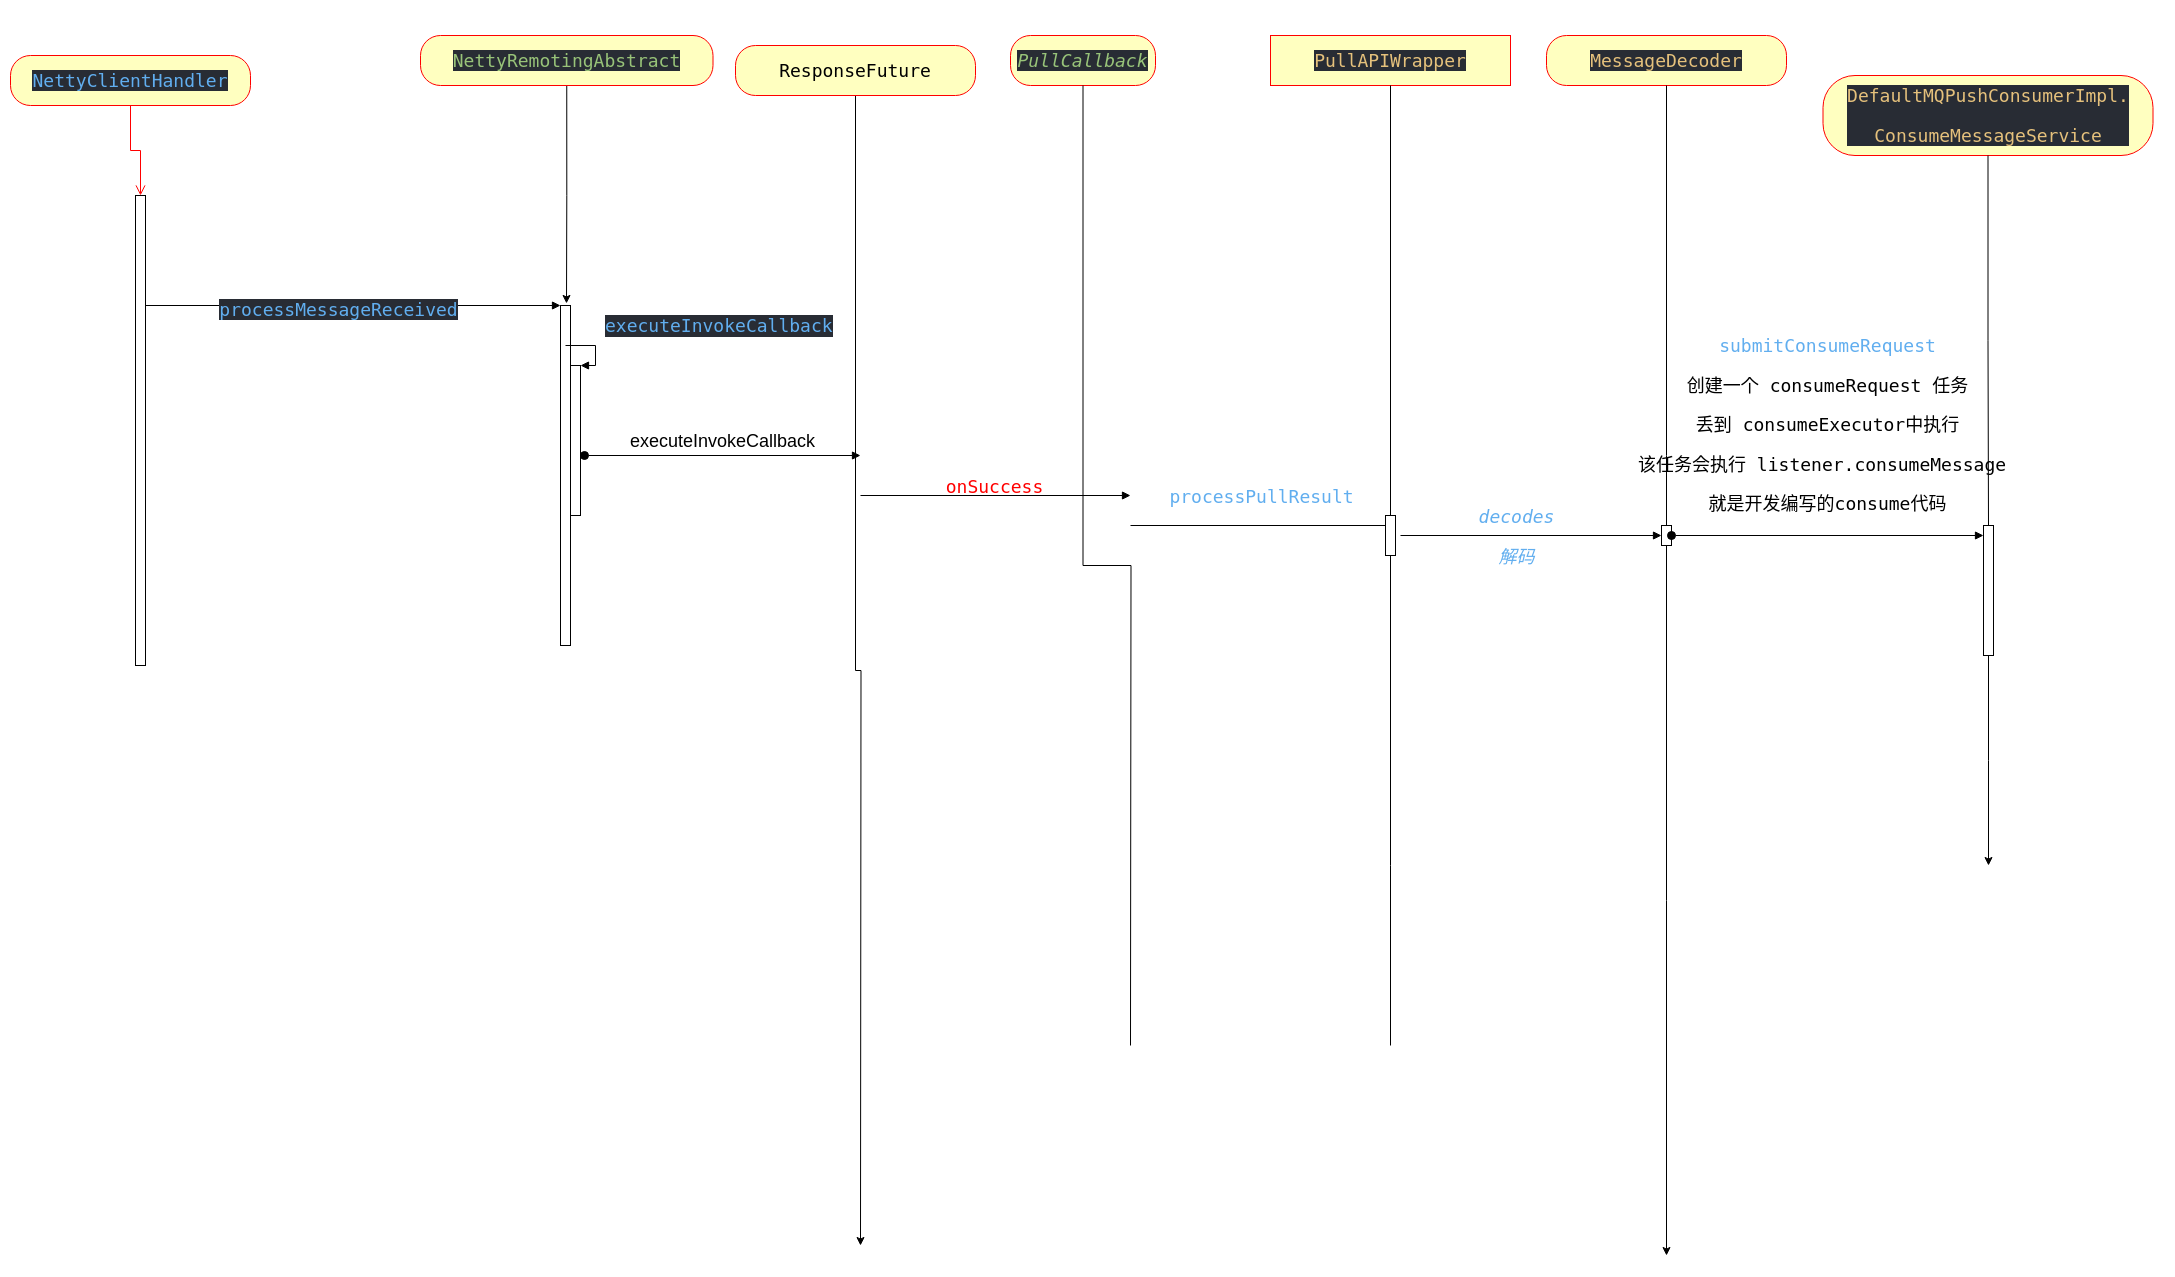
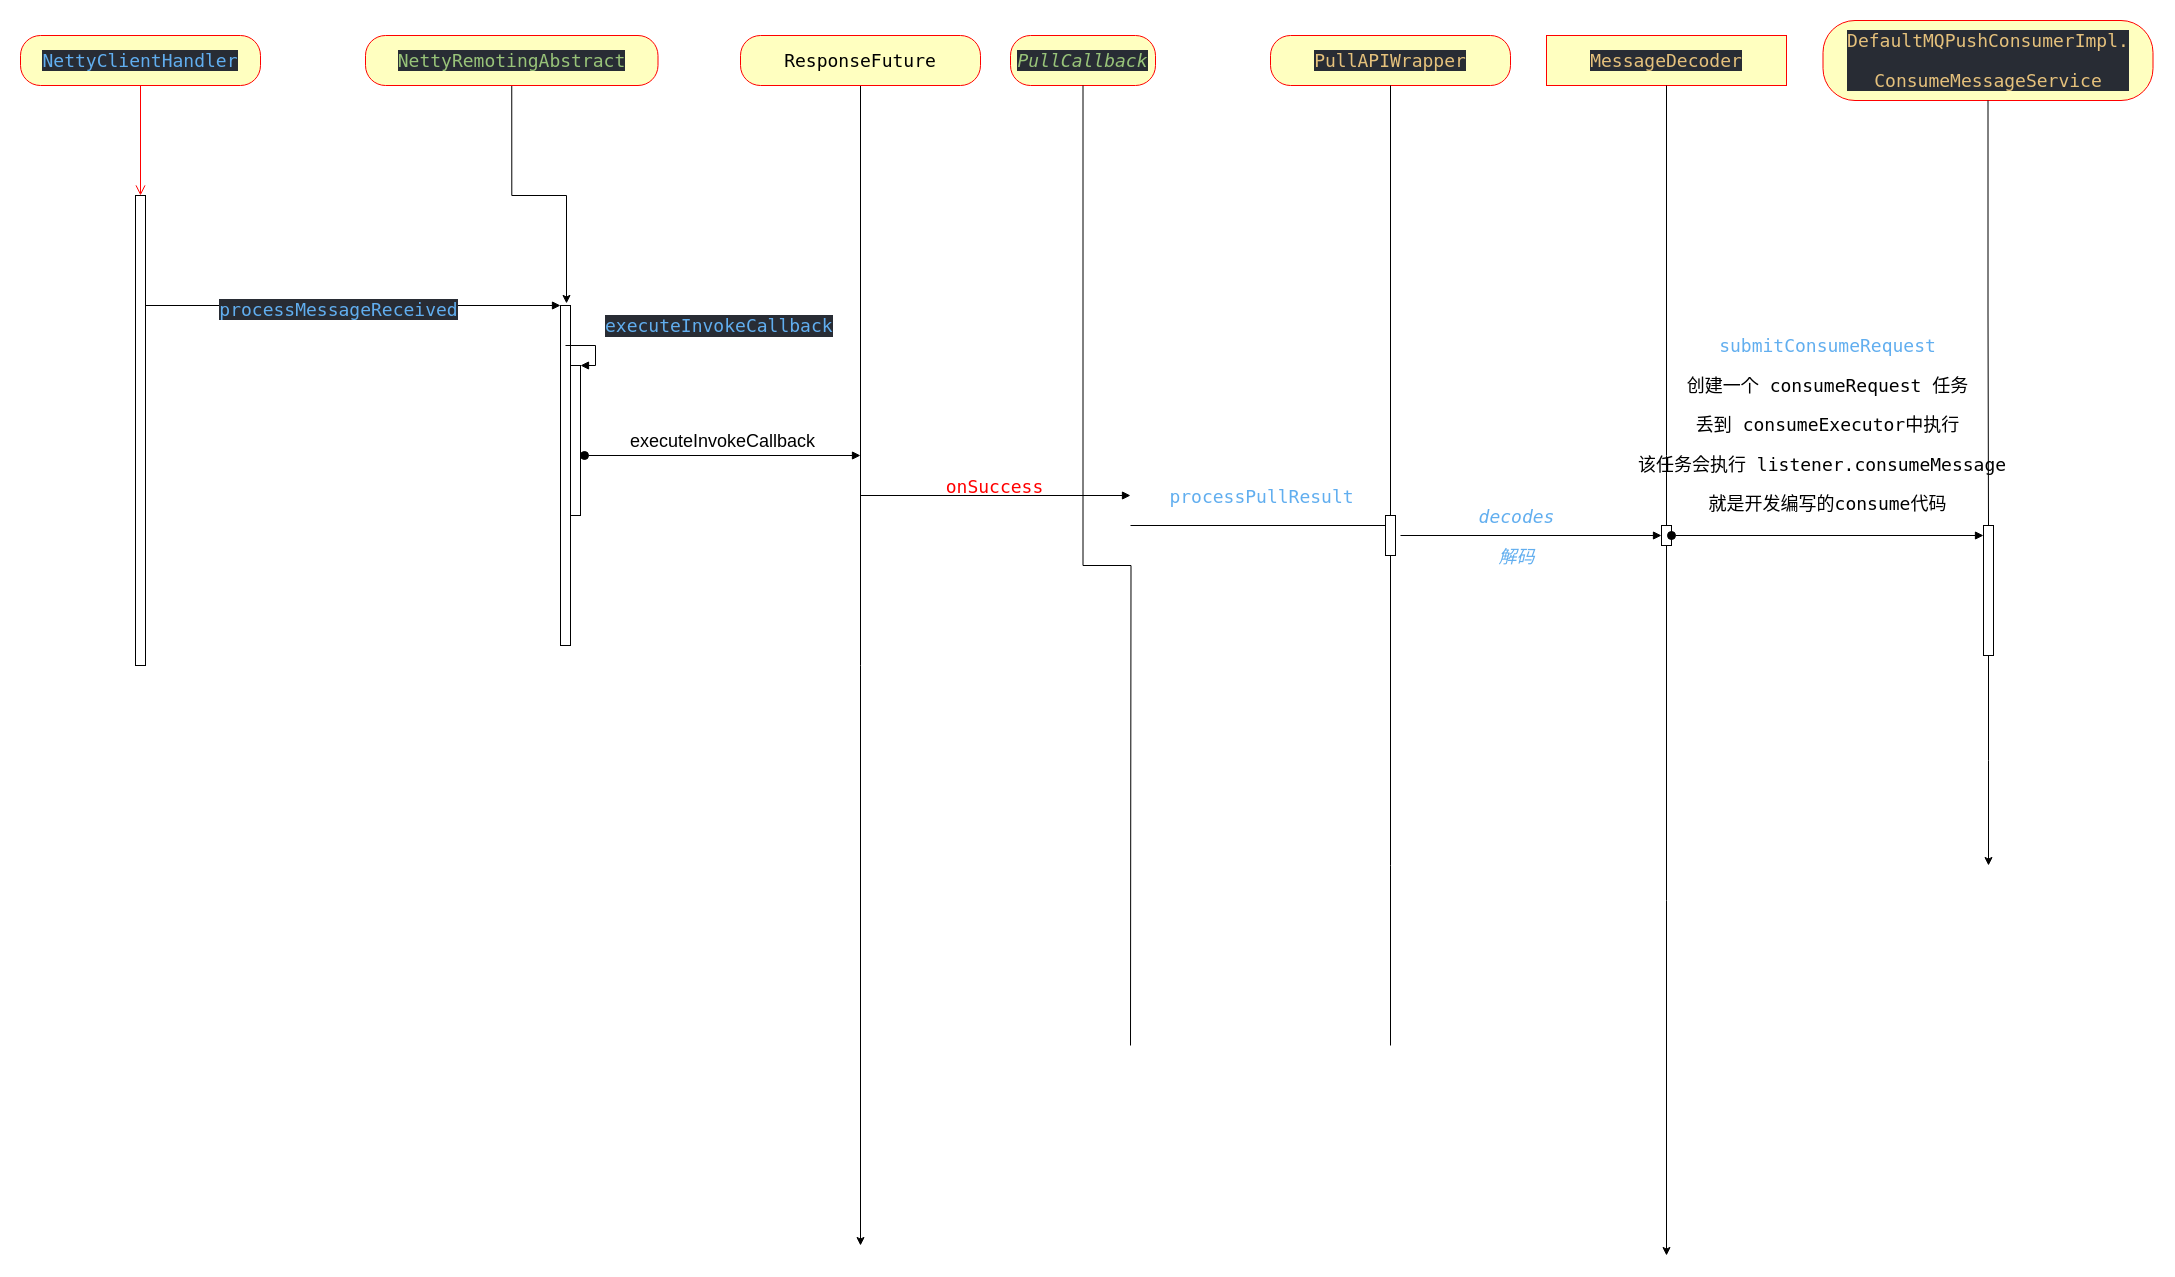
(567, 61) -> (512, 61)
(1391, 61) -> (1391, 61)
(1667, 61) -> (1667, 61)
(856, 71) -> (861, 61)
(131, 81) -> (141, 61)
(1988, 116) -> (1988, 61)
